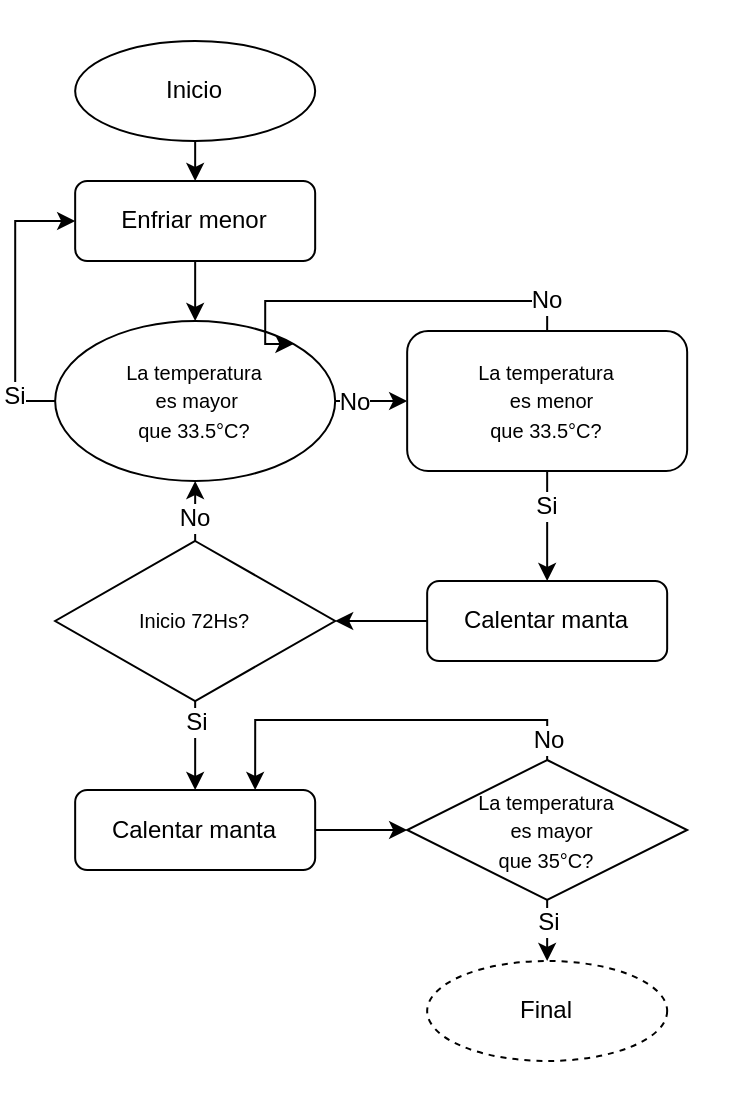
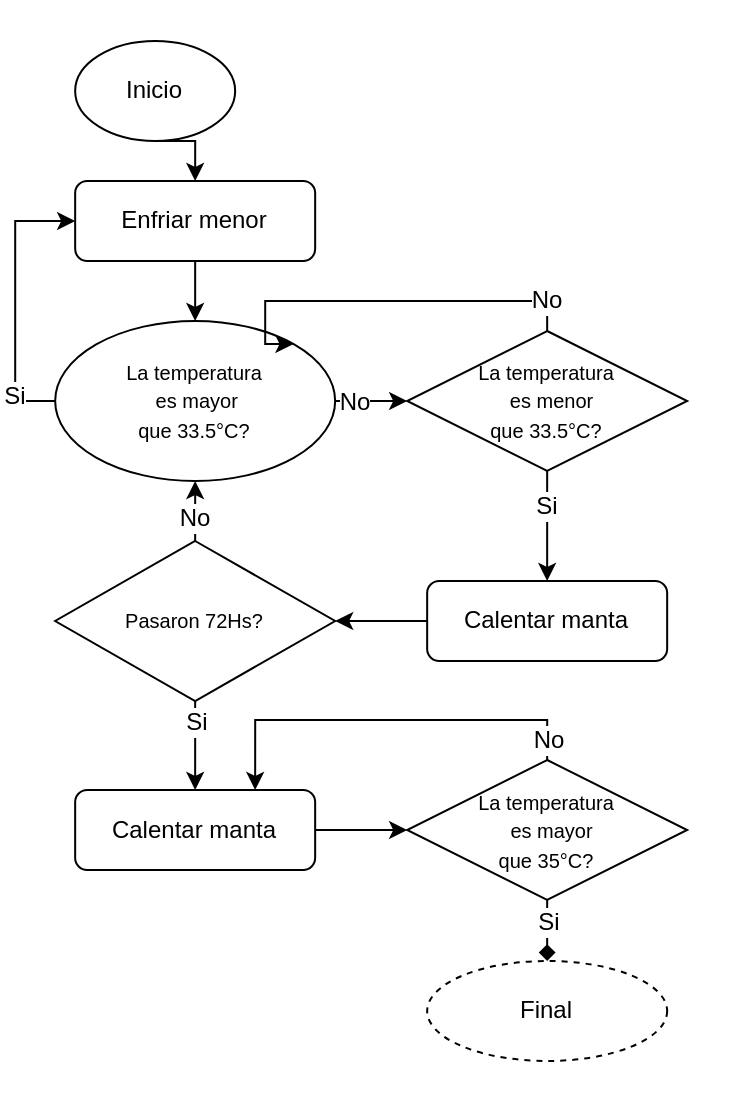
(195, 91) -> (155, 91)
(547, 401) -> (547, 401)
(195, 621) -> (195, 621)
(547, 945) -> (547, 944)
